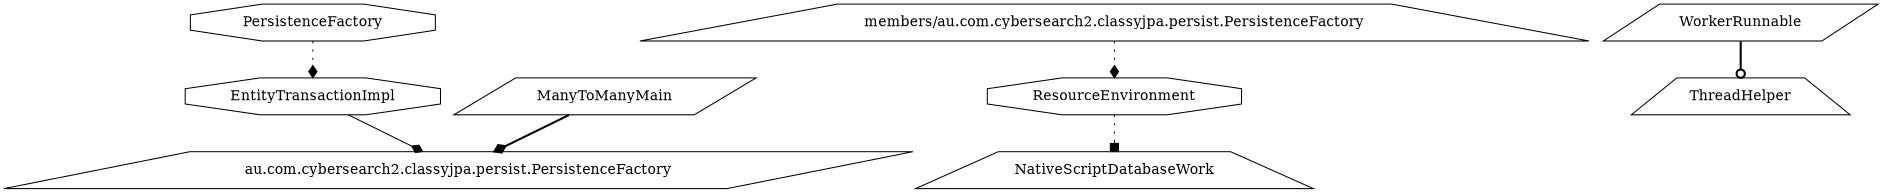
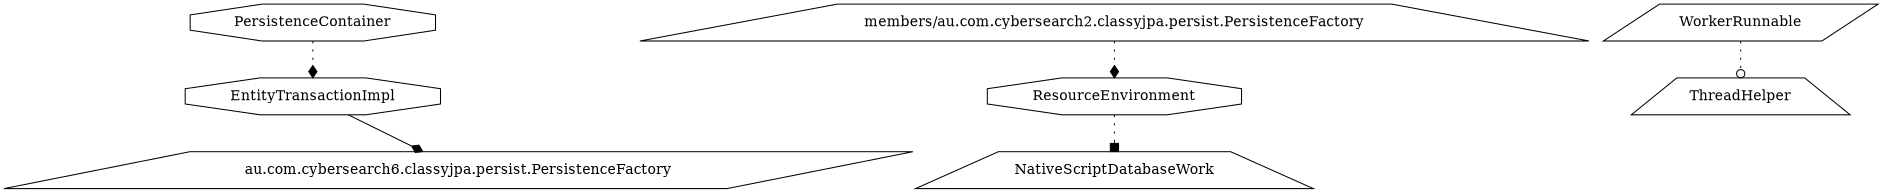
(313, 23) -> (313, 23)
(1741, 55) -> (1741, 55)
(605, 96) -> none
(458, 170) -> (458, 170)
